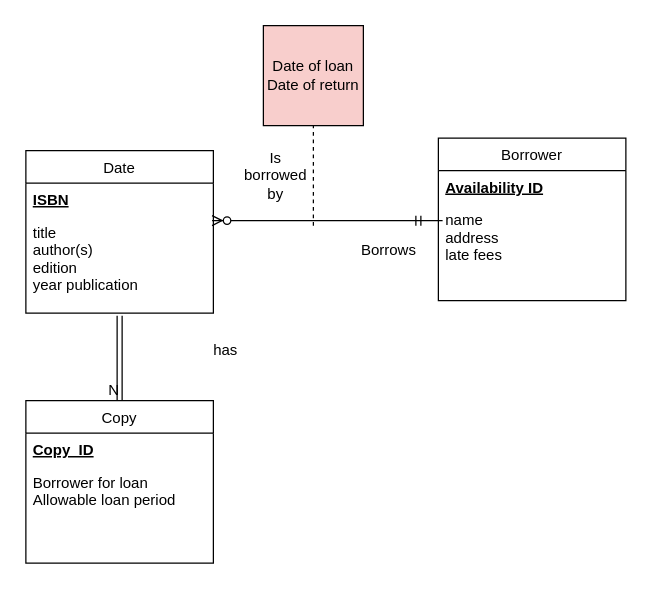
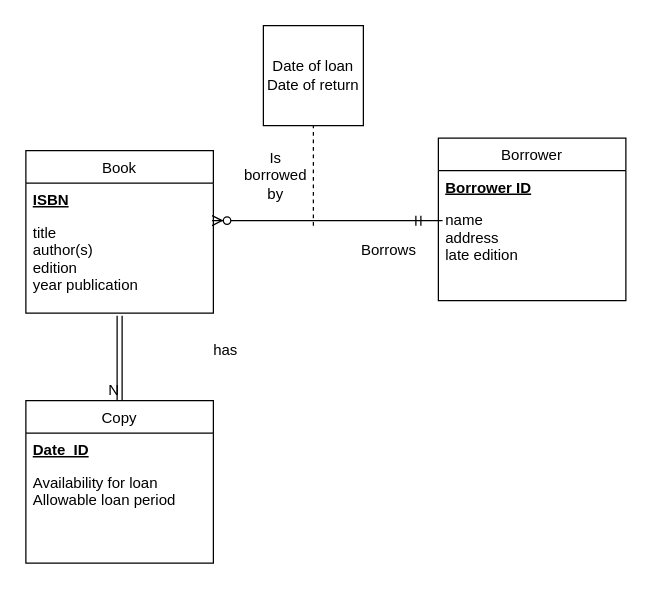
(313, 76) -> (313, 76)
(119, 168) -> (119, 168)
(496, 188) -> (489, 188)
(462, 220) -> (462, 220)
(62, 450) -> (62, 450)
(98, 483) -> (105, 483)
